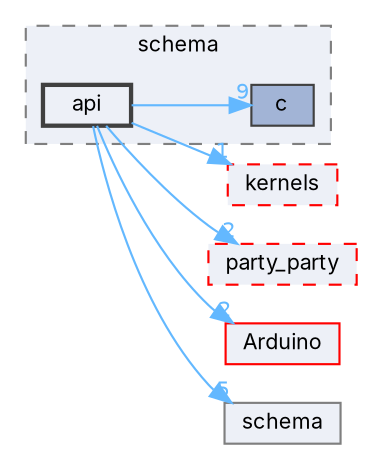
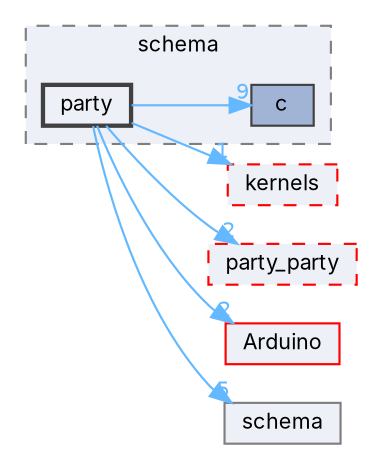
(87, 105) -> (87, 105)
